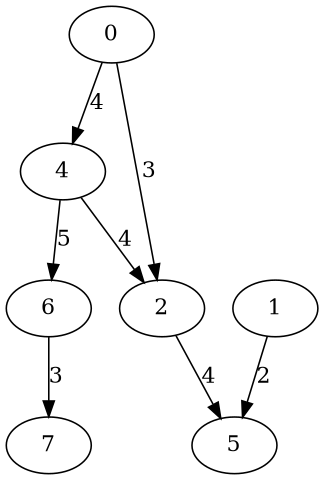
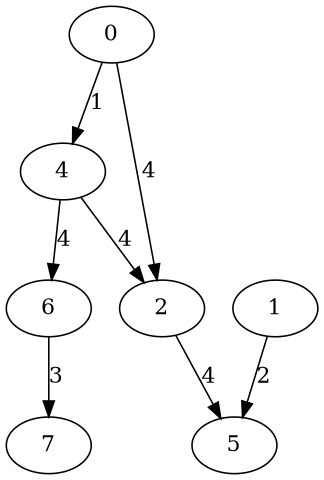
(98, 103) -> (98, 103)
(149, 172) -> (149, 172)
(65, 240) -> (65, 240)
